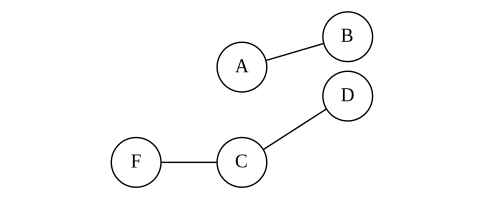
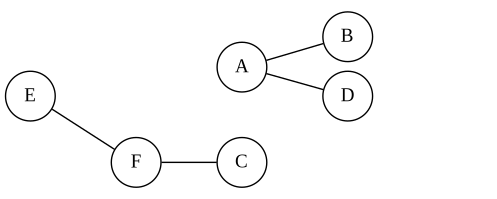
none -> (30, 96)
(295, 129) -> (295, 82)
